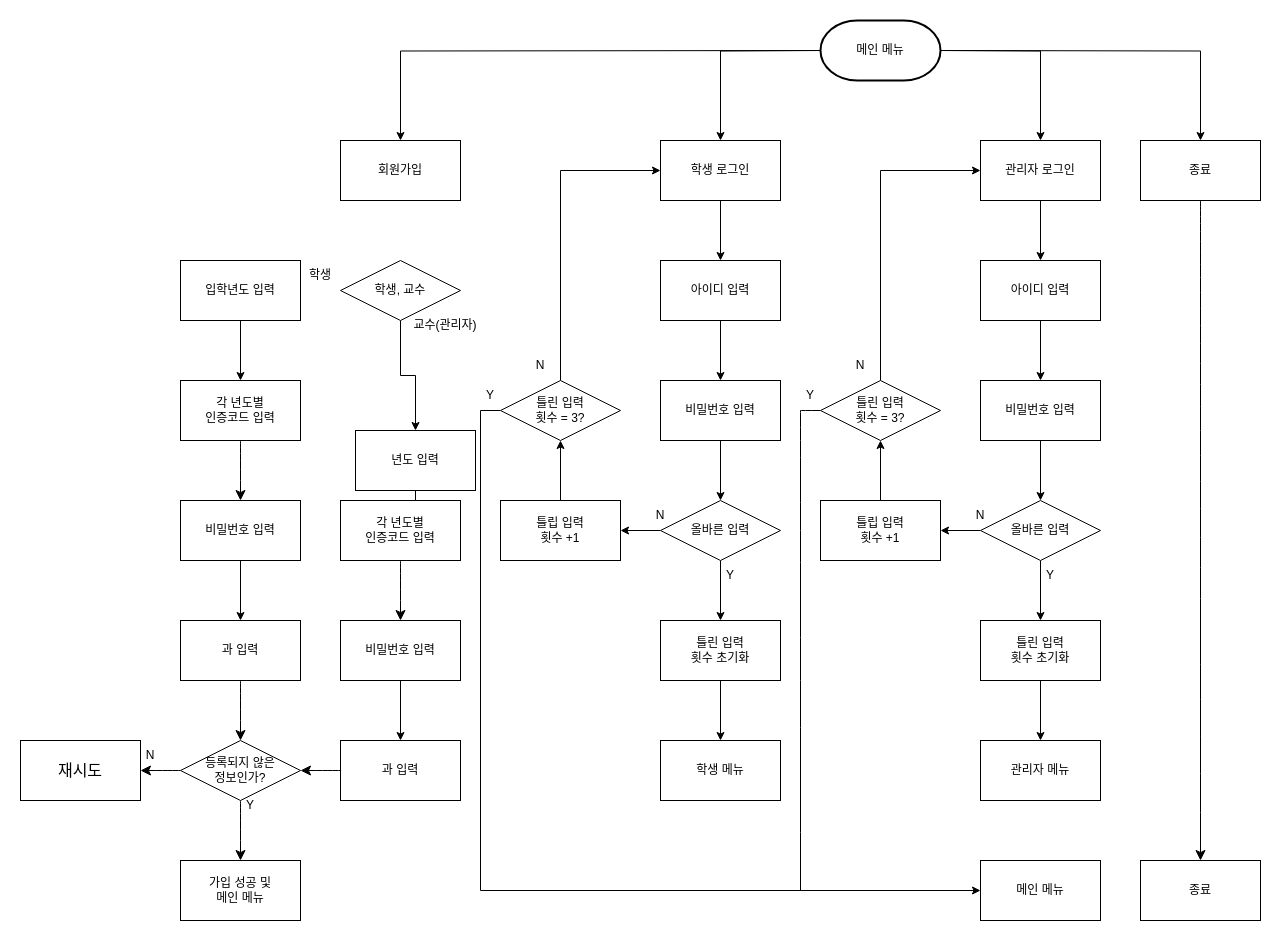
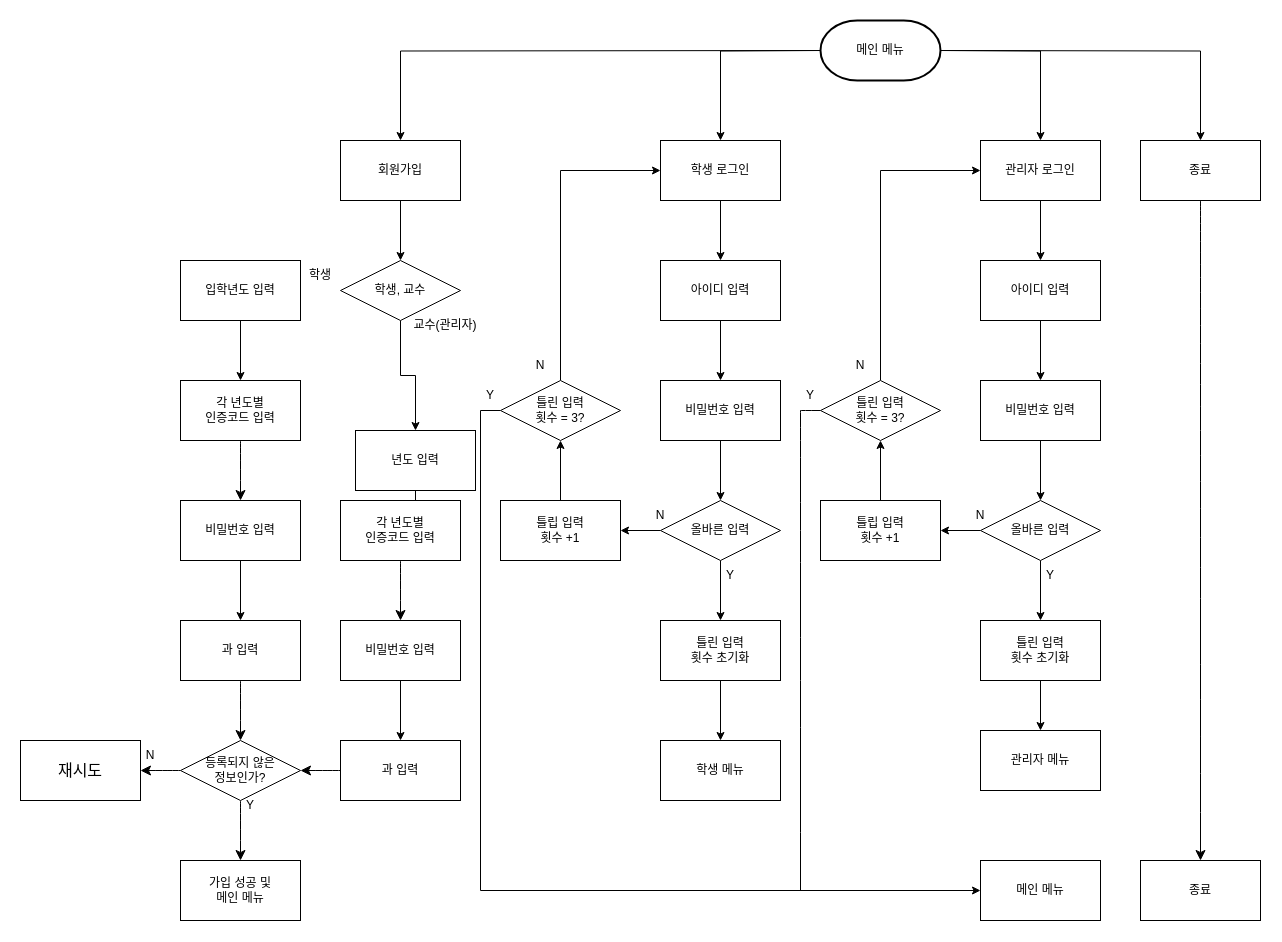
none -> (401, 227)
(1041, 771) -> (1041, 761)
